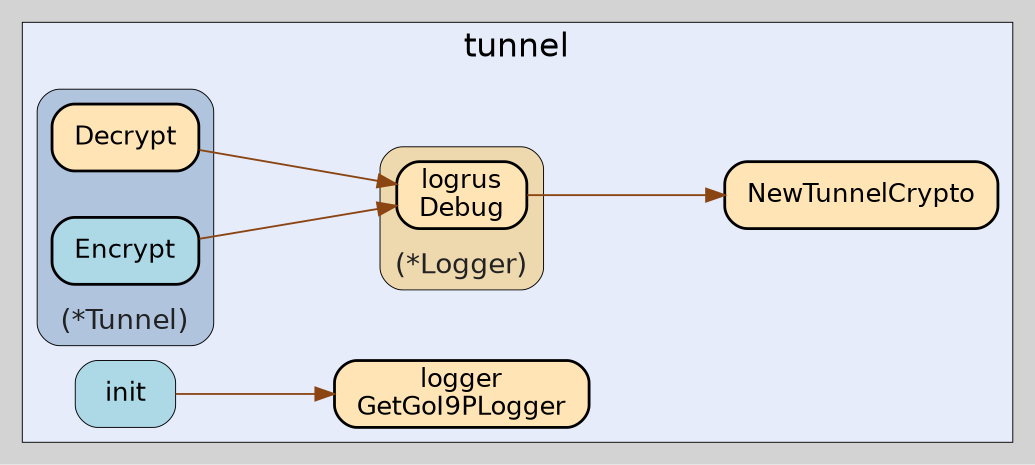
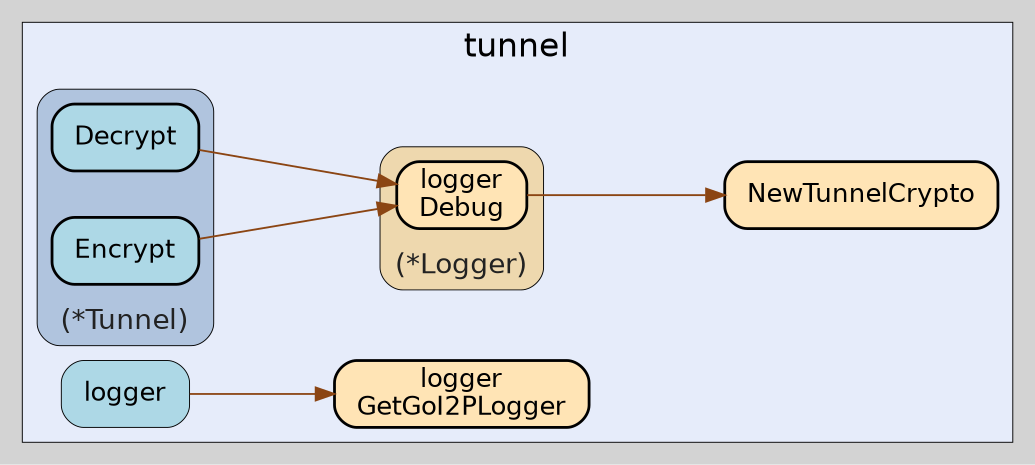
(125, 138) -> (125, 138)
(462, 195) -> (462, 195)
(125, 394) -> (125, 394)
(462, 394) -> (462, 394)
